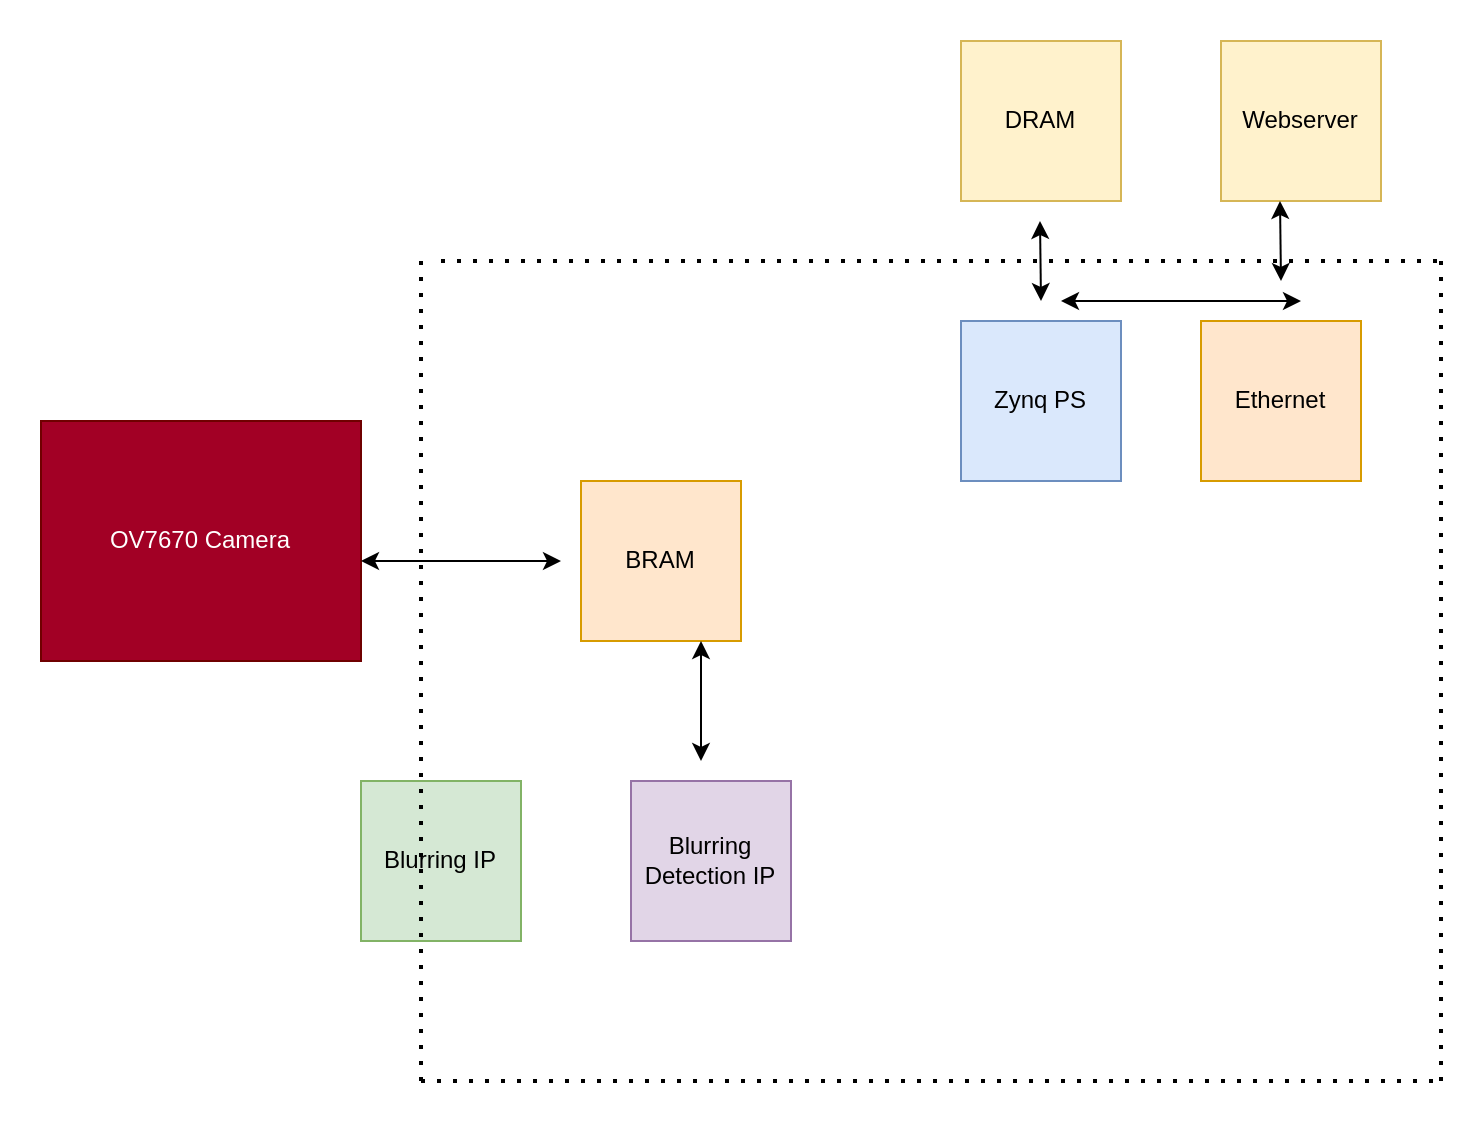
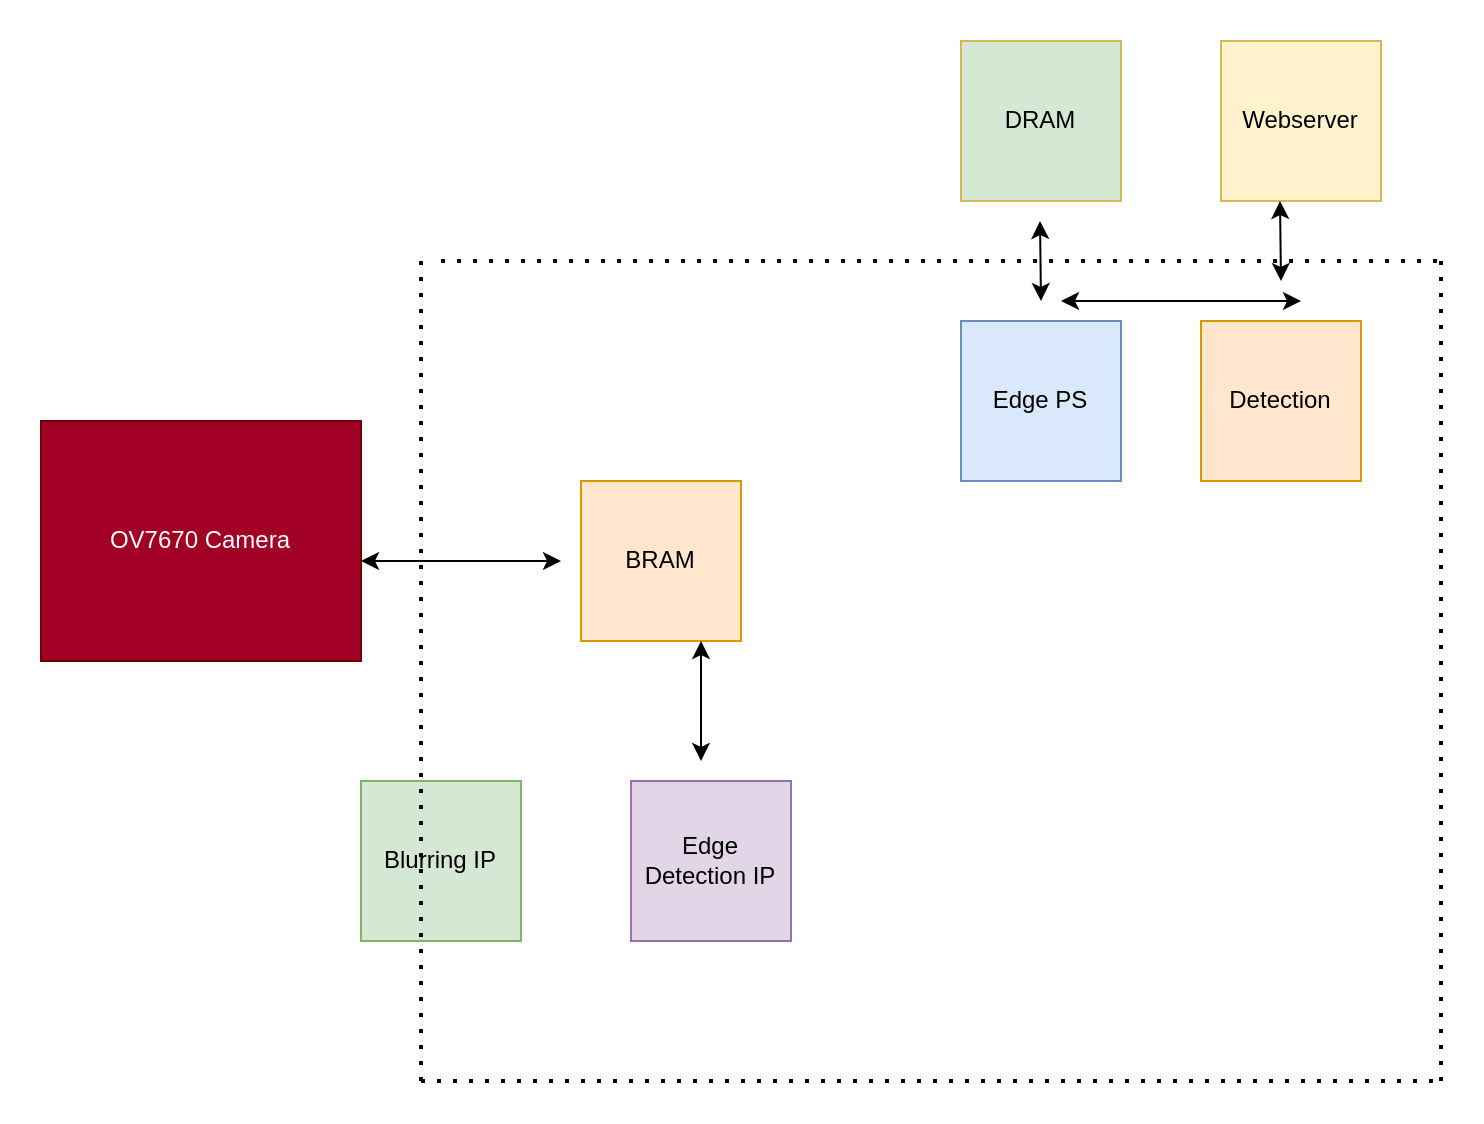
(1041, 121) -> (1041, 121)
(1041, 401) -> (1041, 401)
(1281, 401) -> (1281, 401)
(711, 861) -> (711, 861)
